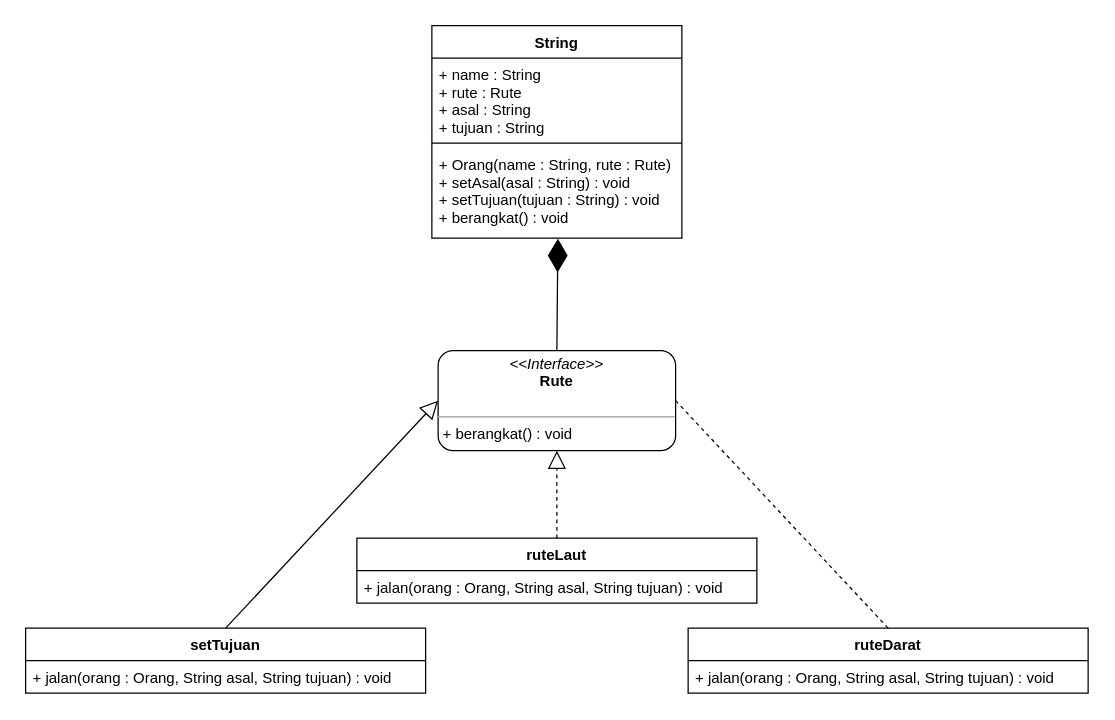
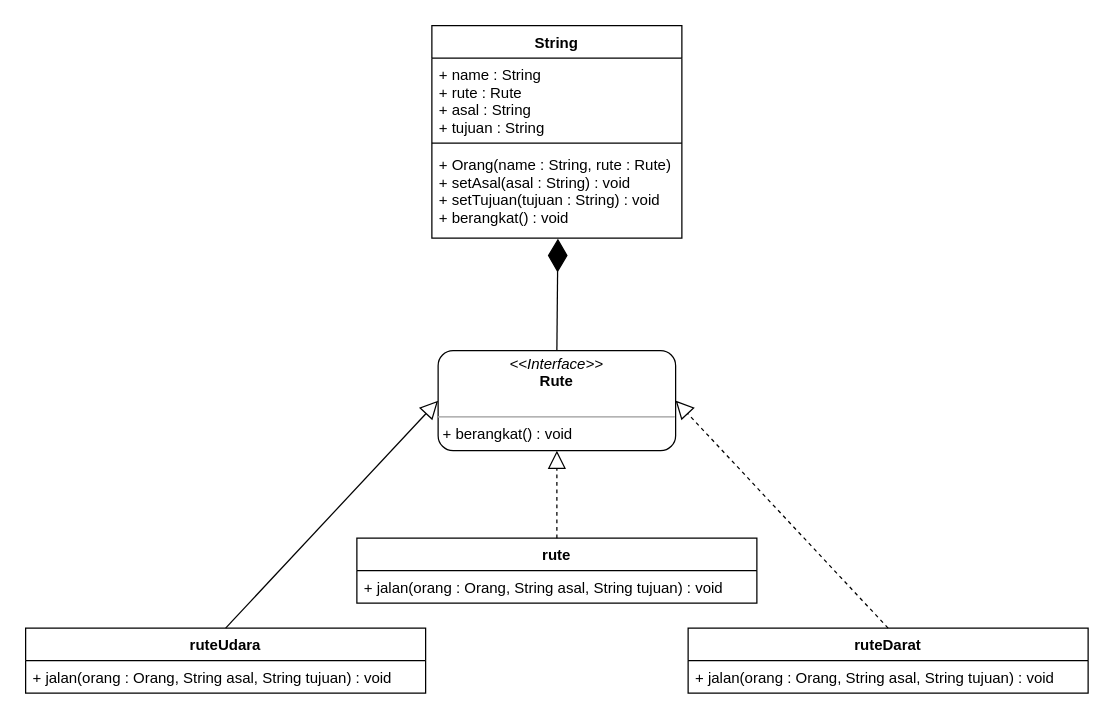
(682, 407) -> (688, 414)
(556, 555) -> (556, 555)
(225, 645) -> (225, 645)
